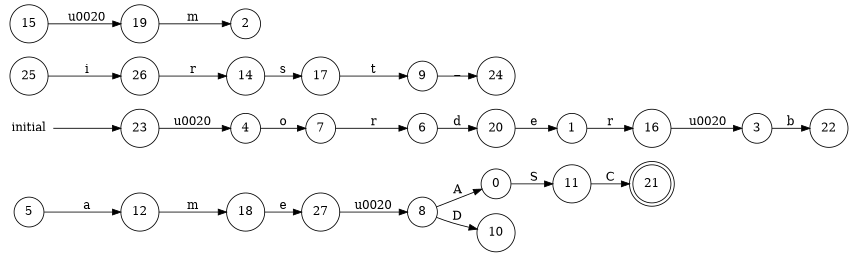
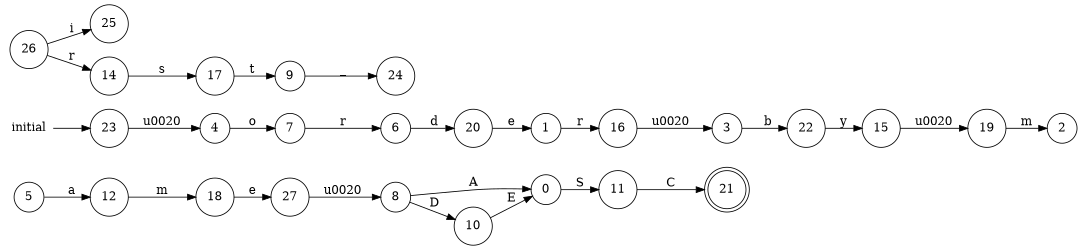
(80, 76) -> (65, 38)
none -> (839, 128)
none -> (508, 209)
